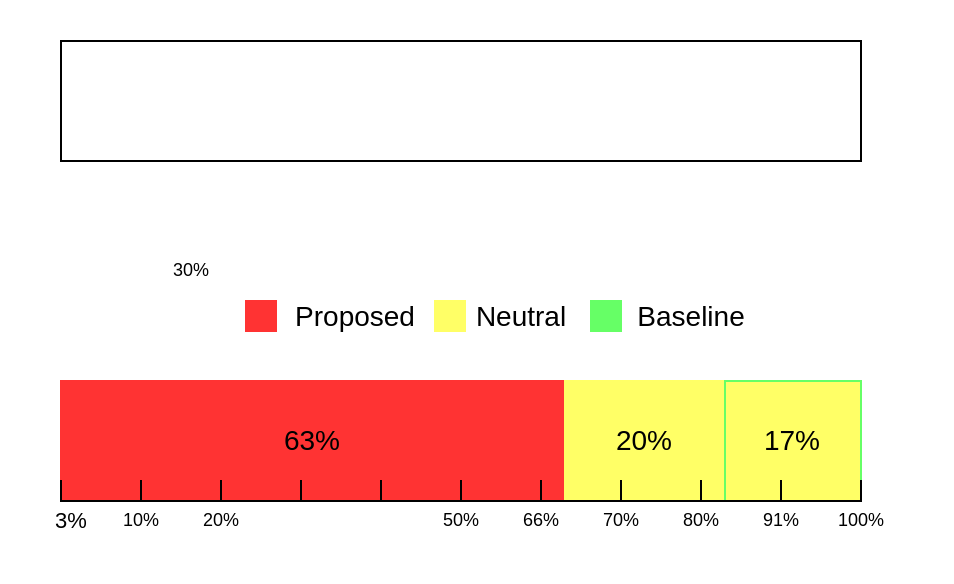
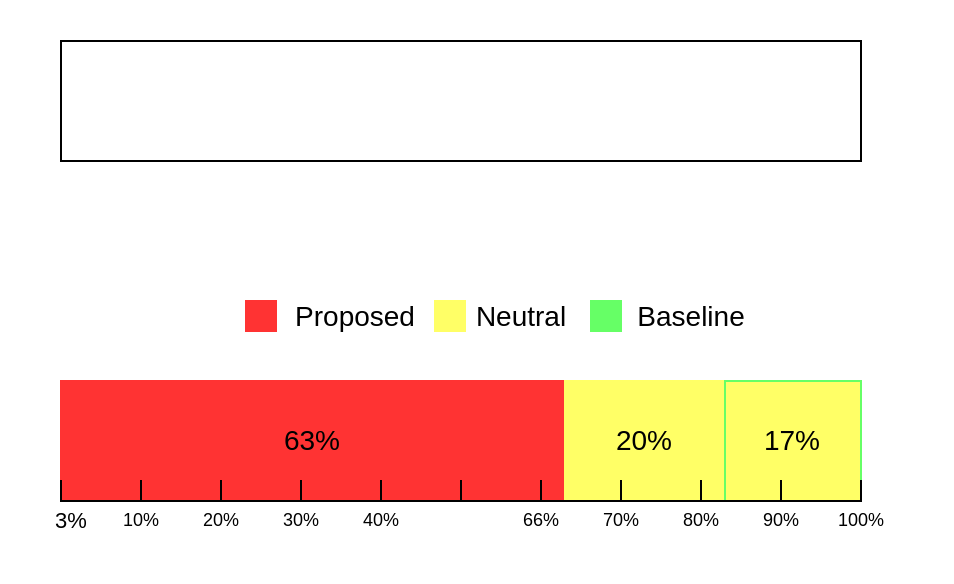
(191, 271) -> (301, 521)
none -> (381, 521)
(461, 521) -> none
(782, 521) -> (782, 521)
